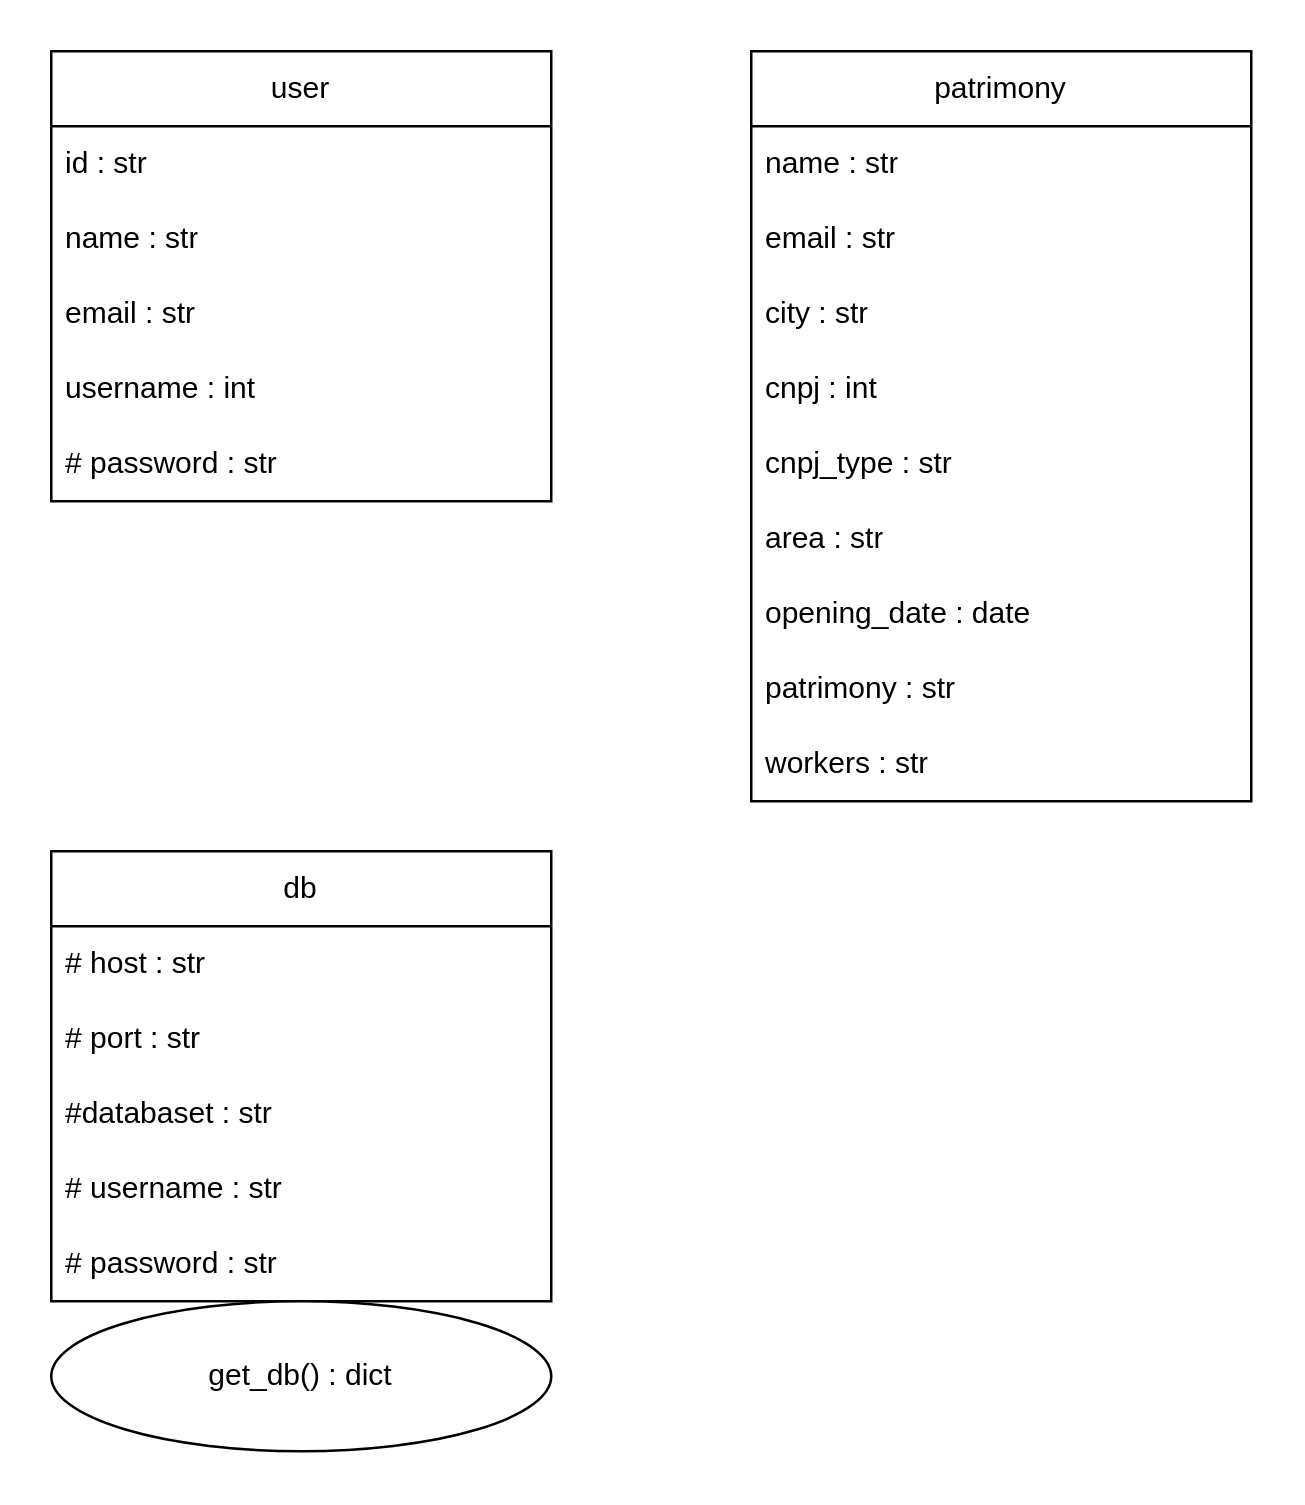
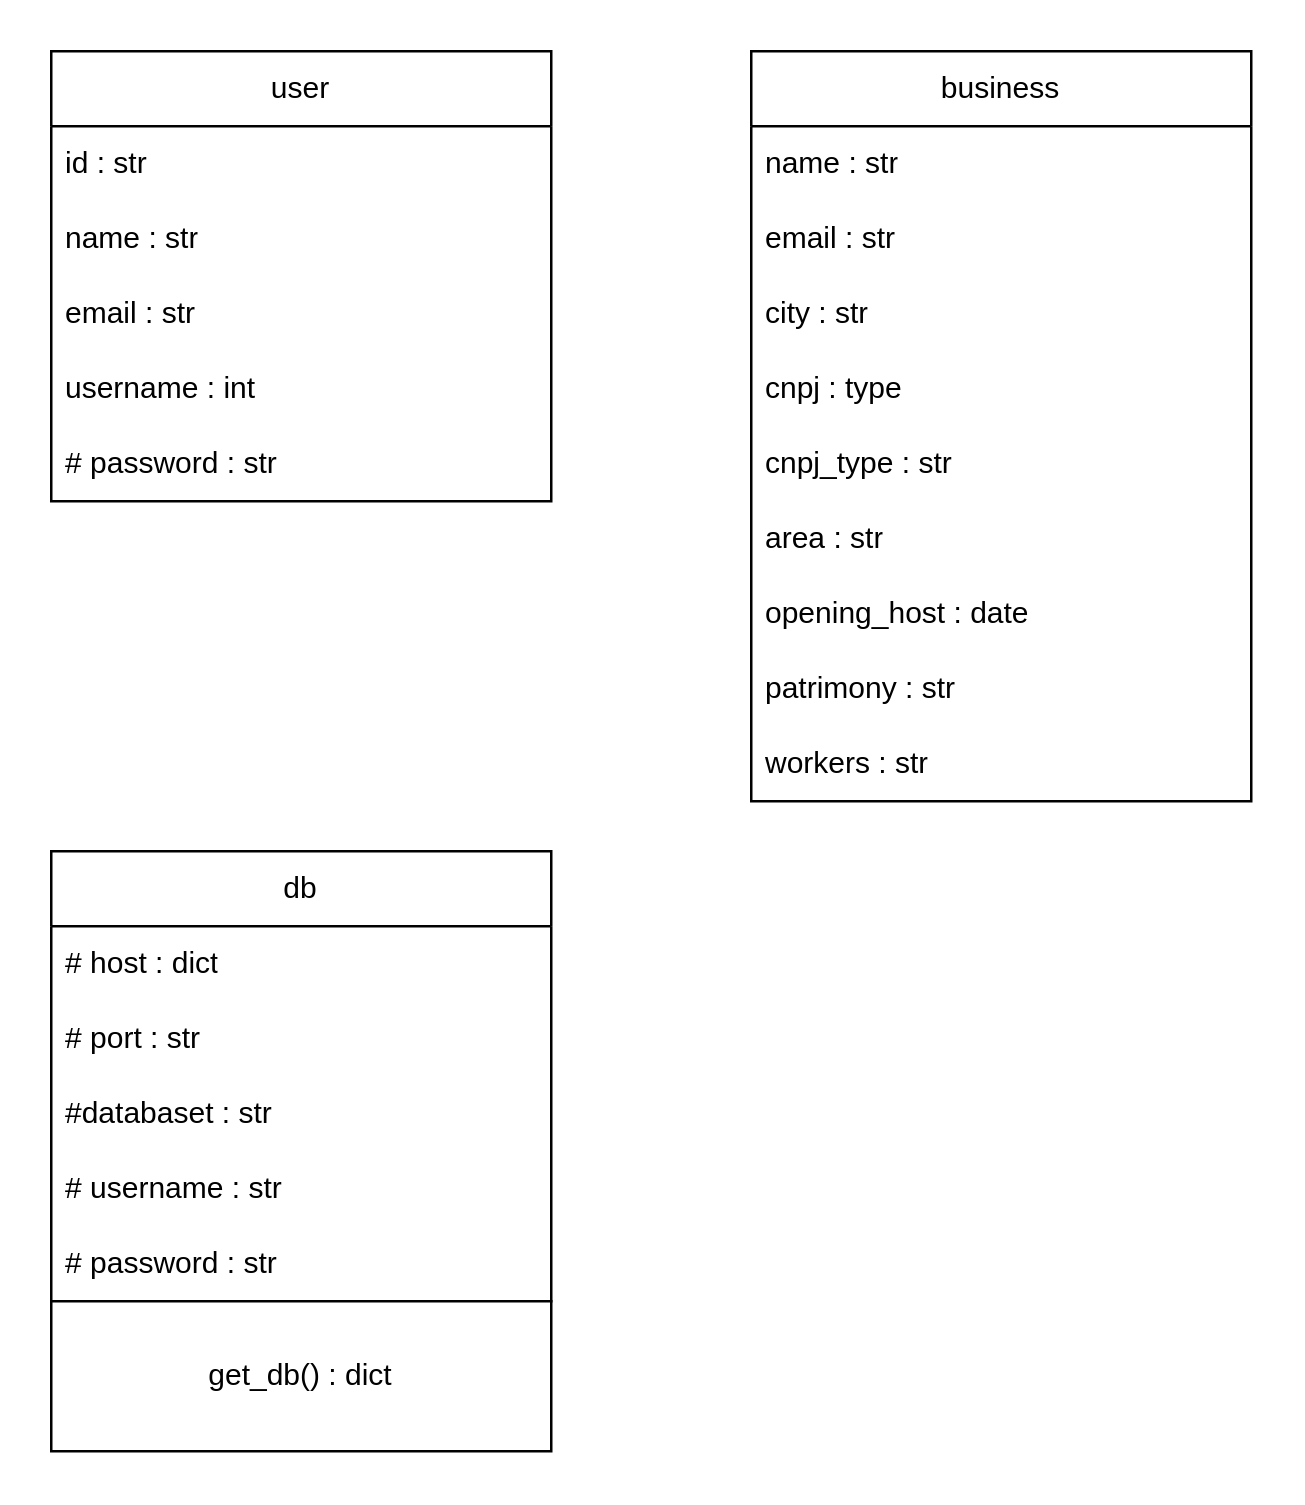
(1001, 89) -> (1001, 89)
(835, 389) -> (847, 389)
(910, 614) -> (910, 614)
(151, 964) -> (156, 964)
(301, 1376) -> (301, 1376)
